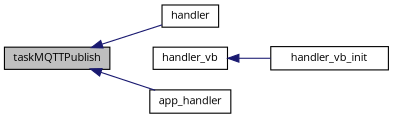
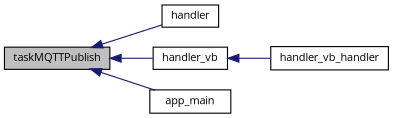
none -> (137, 58)
(330, 58) -> (330, 58)
(190, 102) -> (190, 102)
